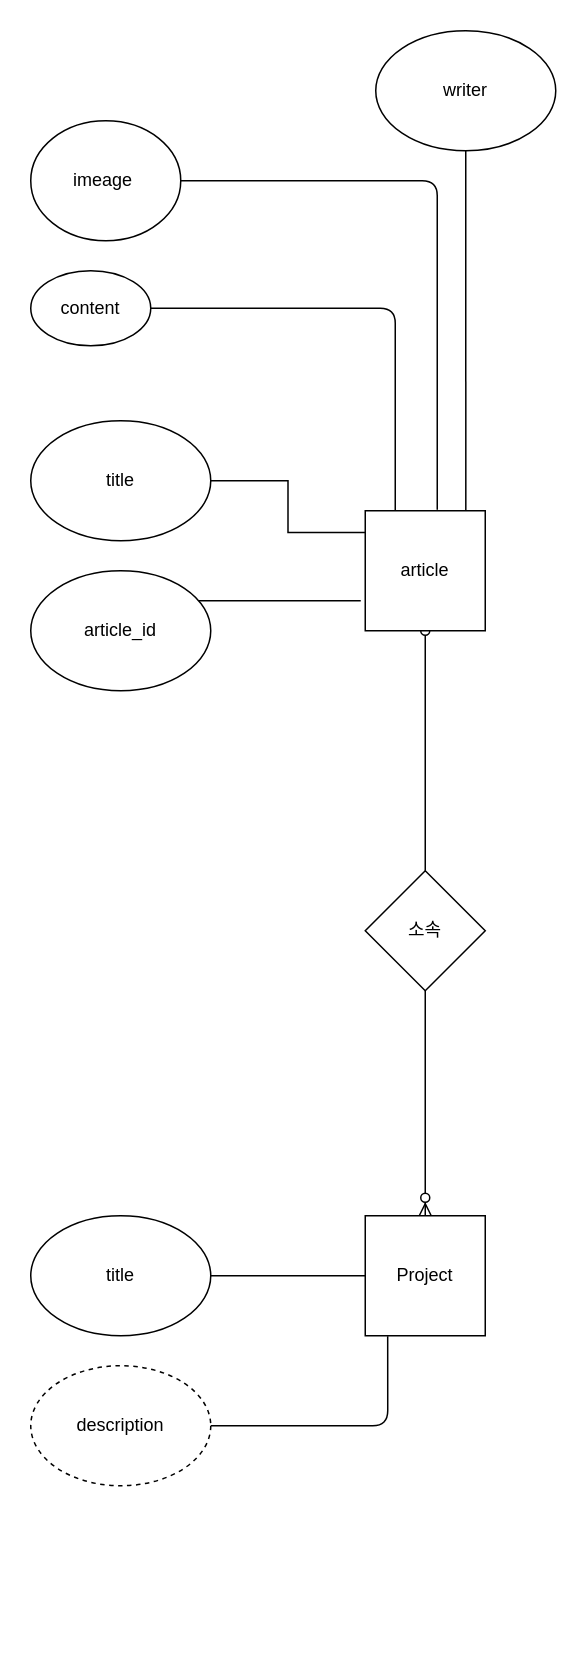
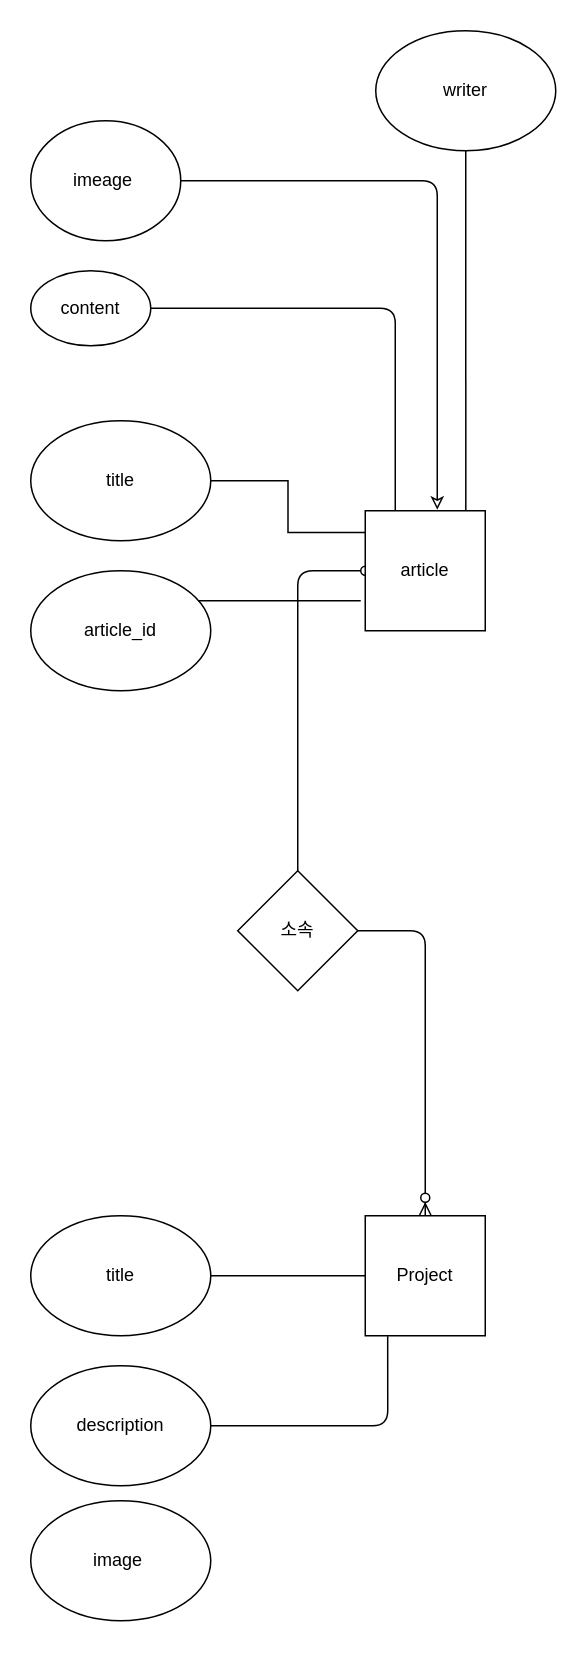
(437, 503) -> (437, 498)
(425, 931) -> (298, 931)
(121, 1426) -> (121, 1426)
none -> (121, 1561)
